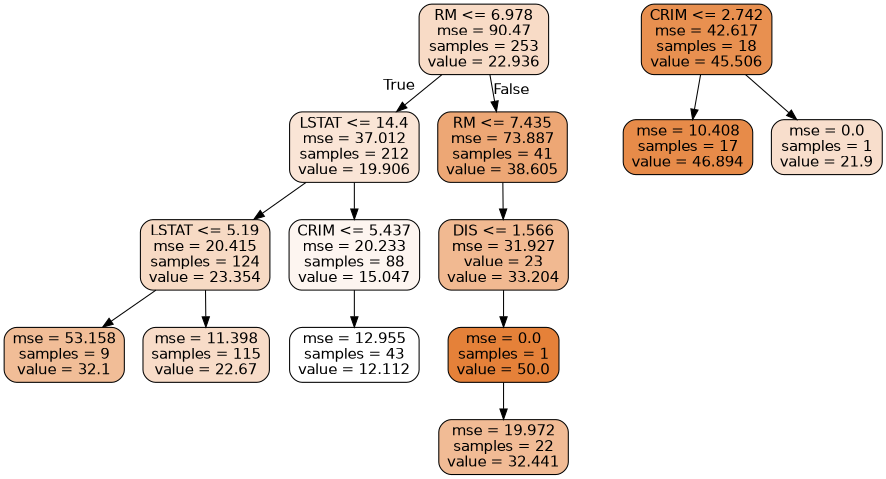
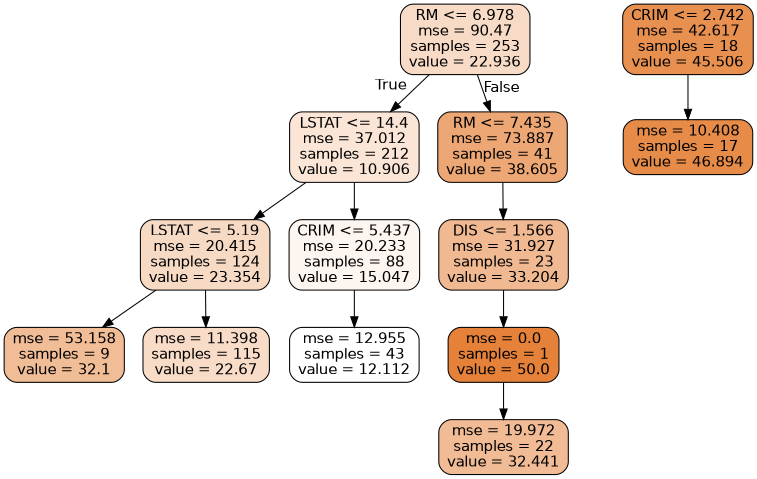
(354, 147) -> (354, 147)
(827, 147) -> none
(504, 255) -> (504, 255)
